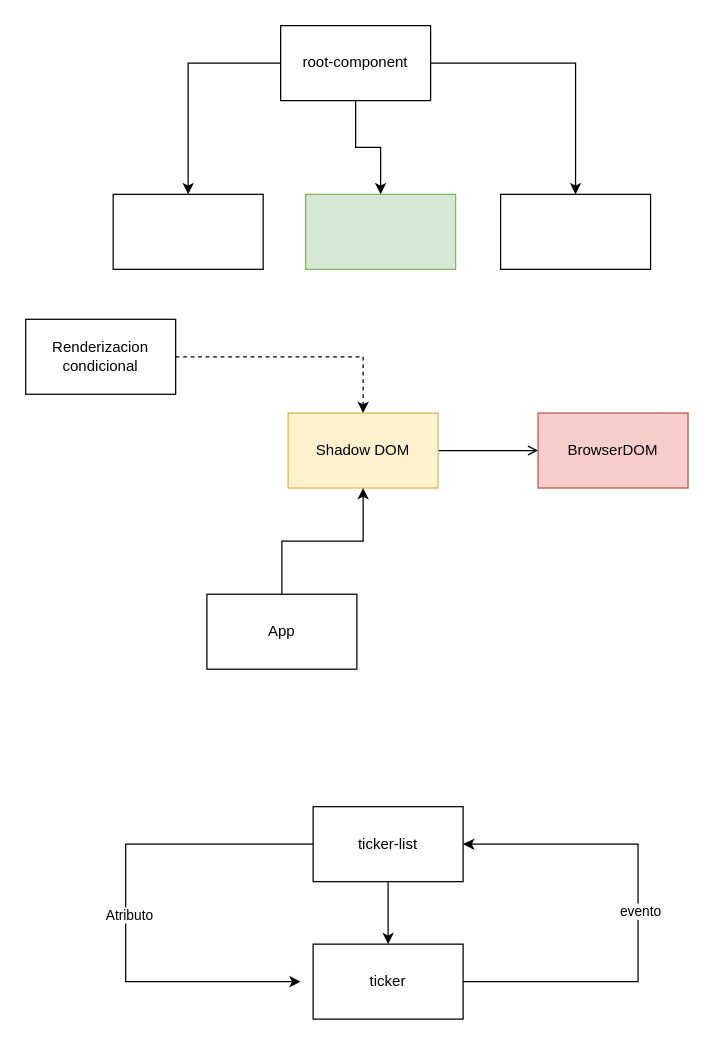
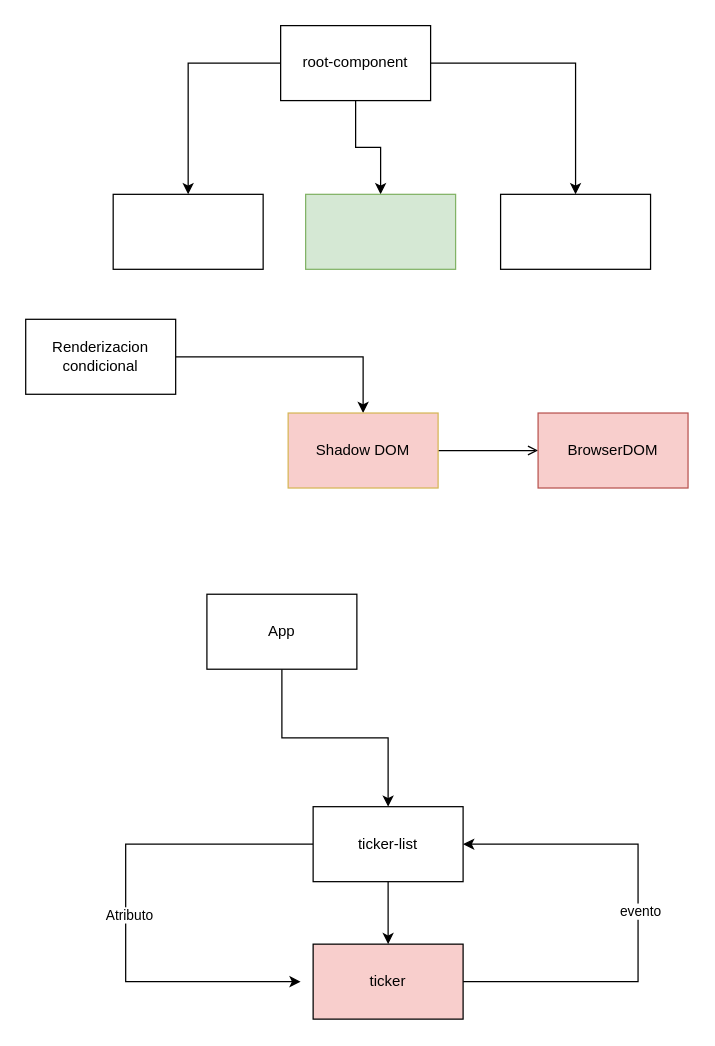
(293, 357) -> (293, 357)
(363, 451) -> (363, 451)
(318, 541) -> (331, 738)
(388, 982) -> (388, 982)
